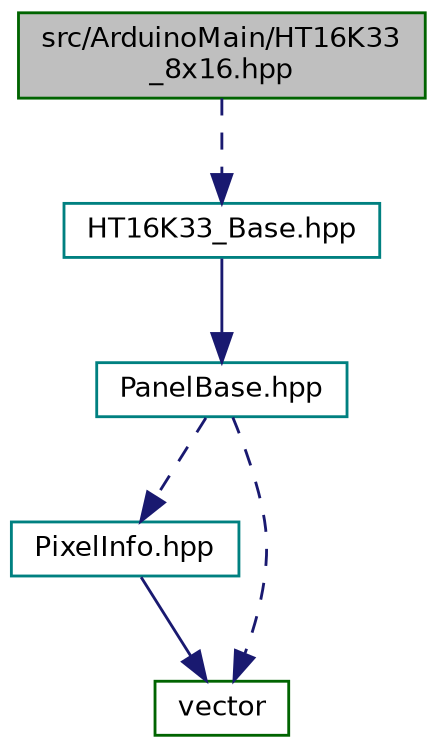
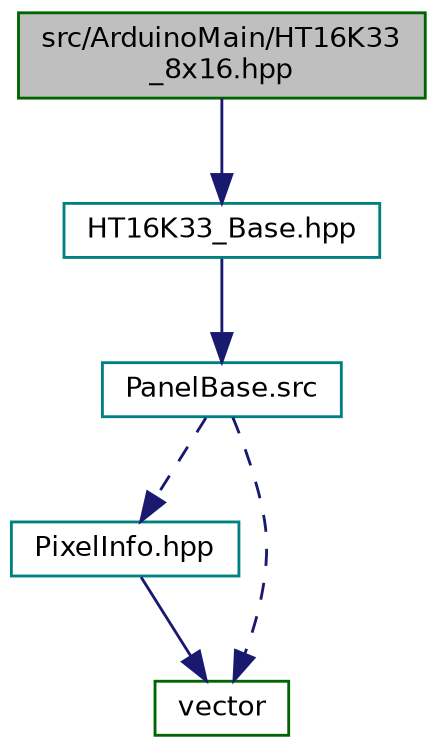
(222, 136) -> (222, 136)
(222, 390) -> (222, 390)
